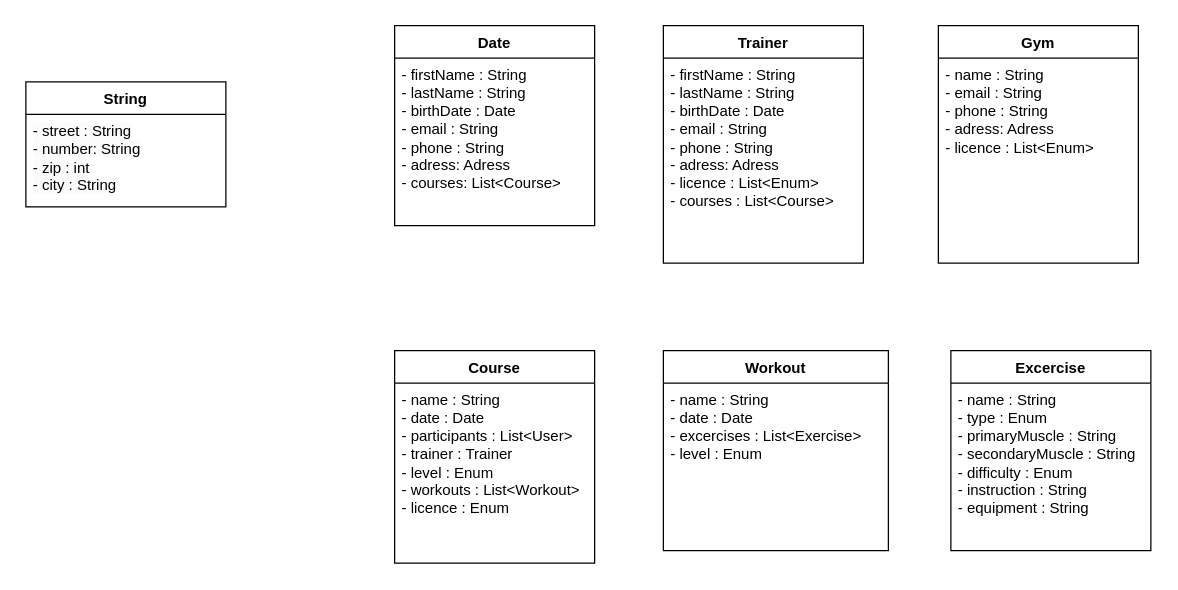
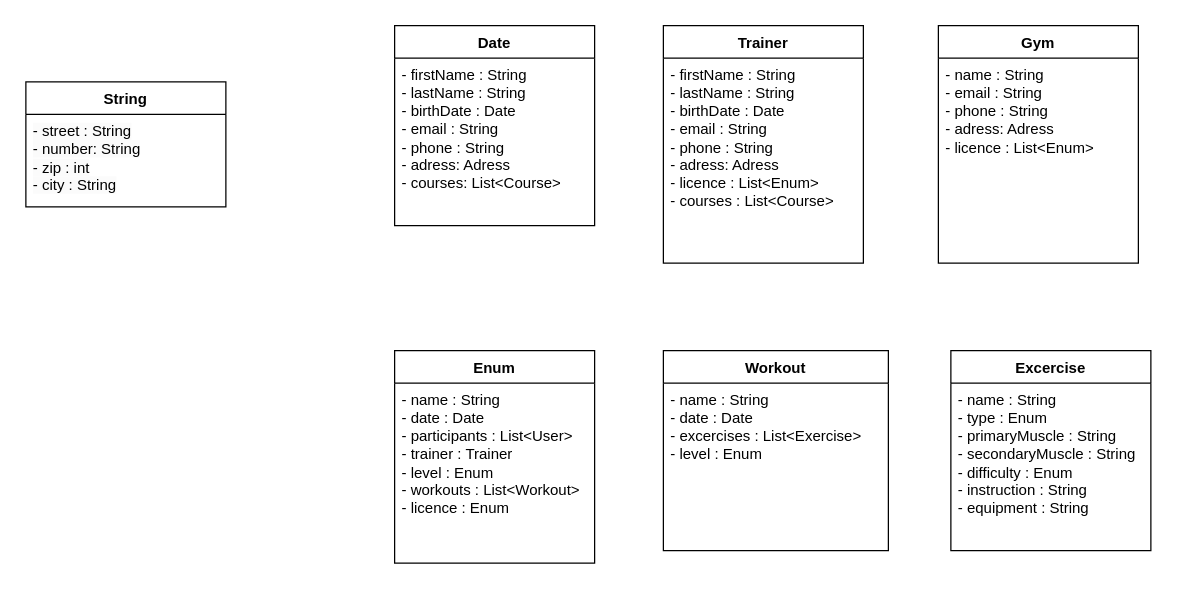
(494, 368) -> (494, 368)
